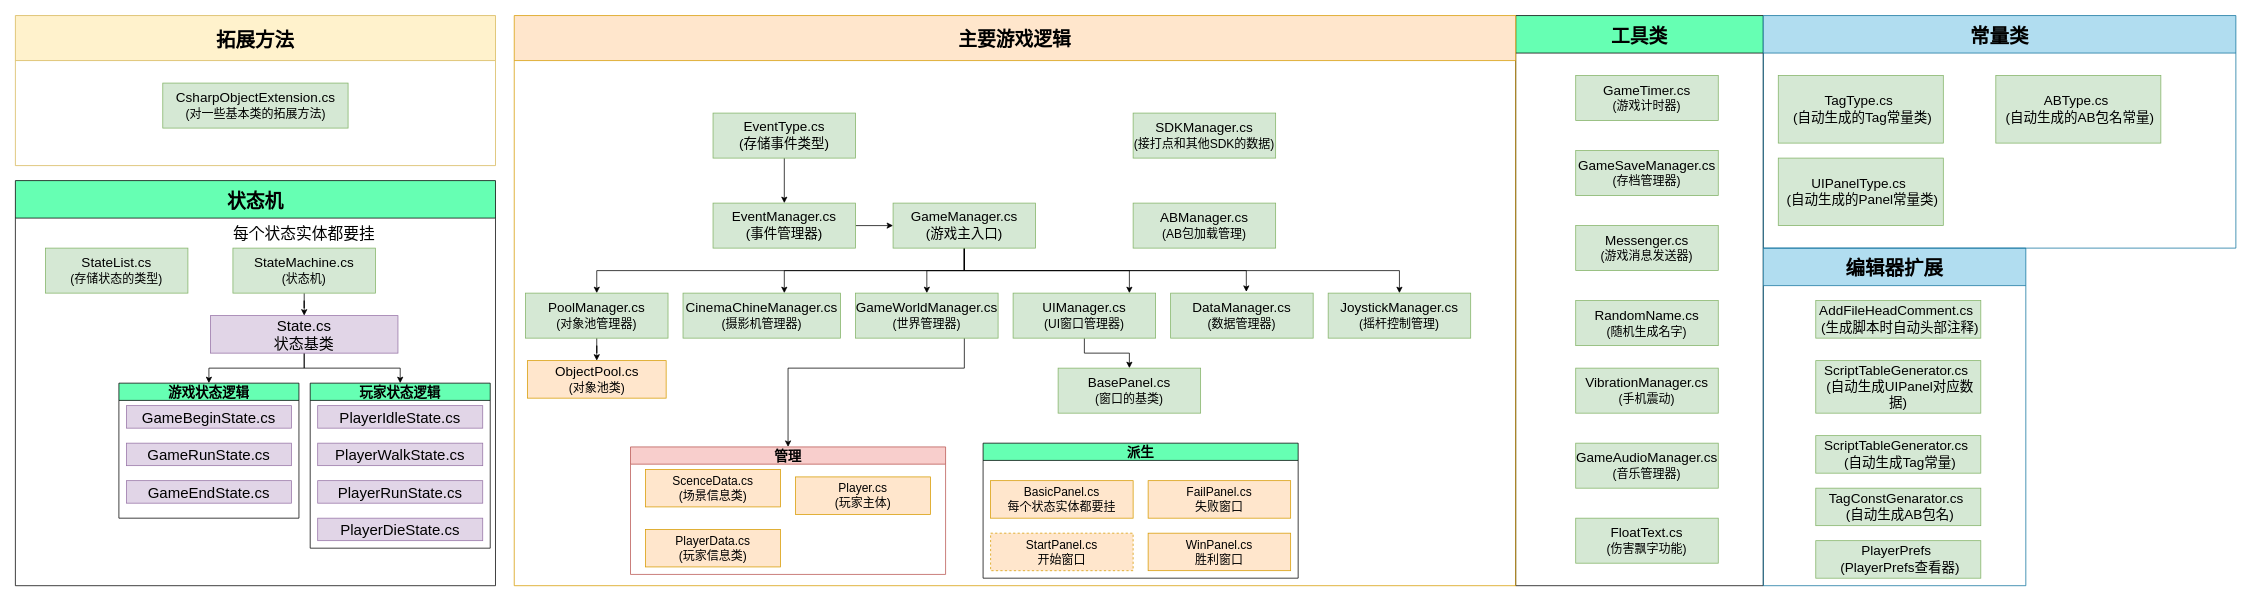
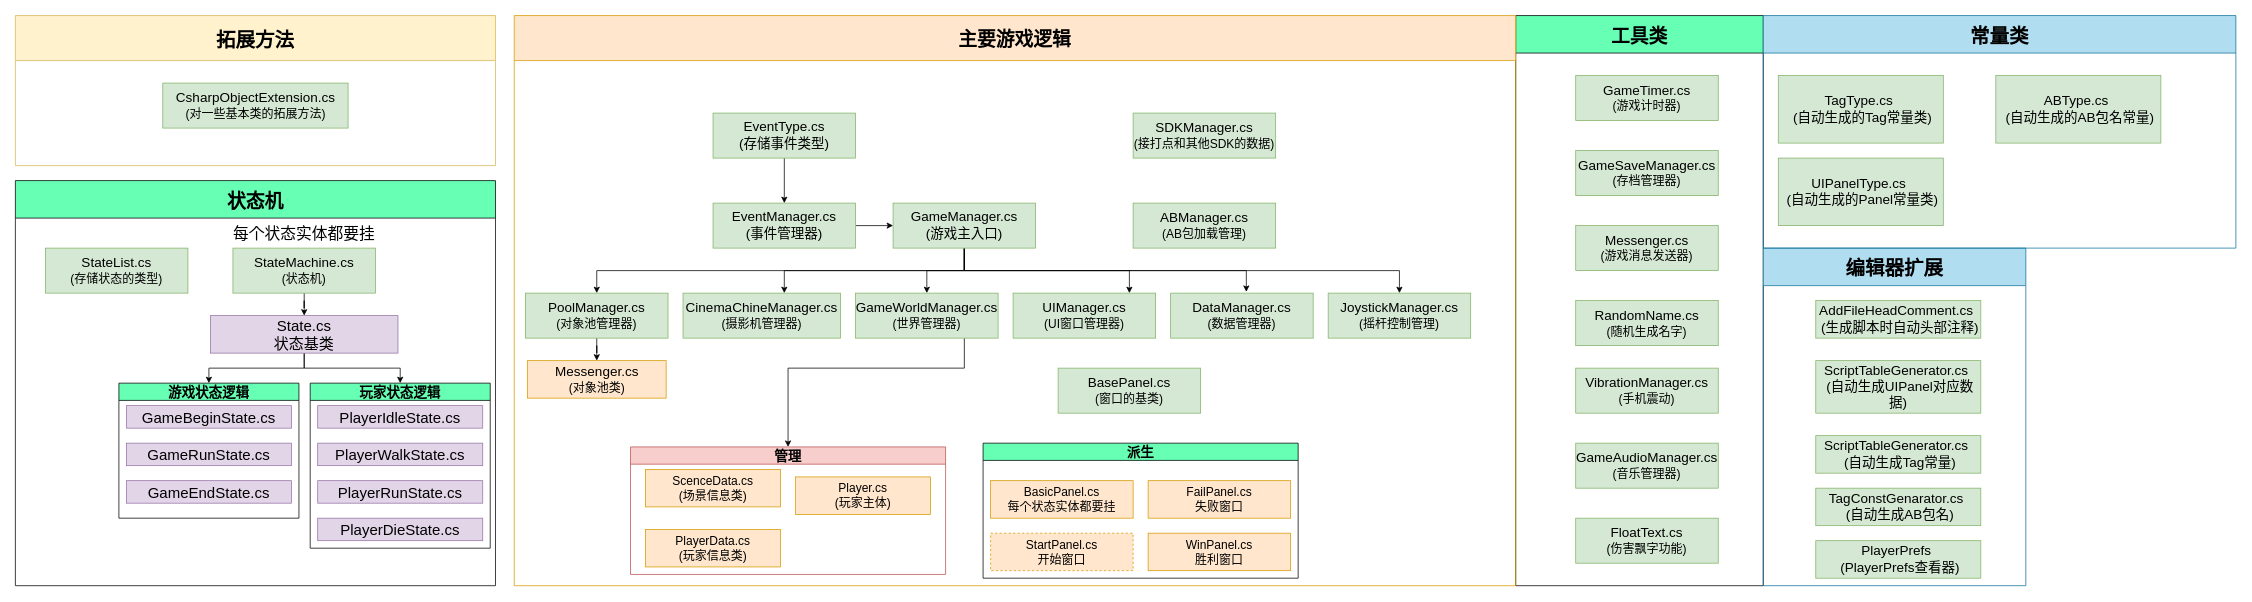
(1084, 346) -> none
(597, 379) -> (597, 379)
